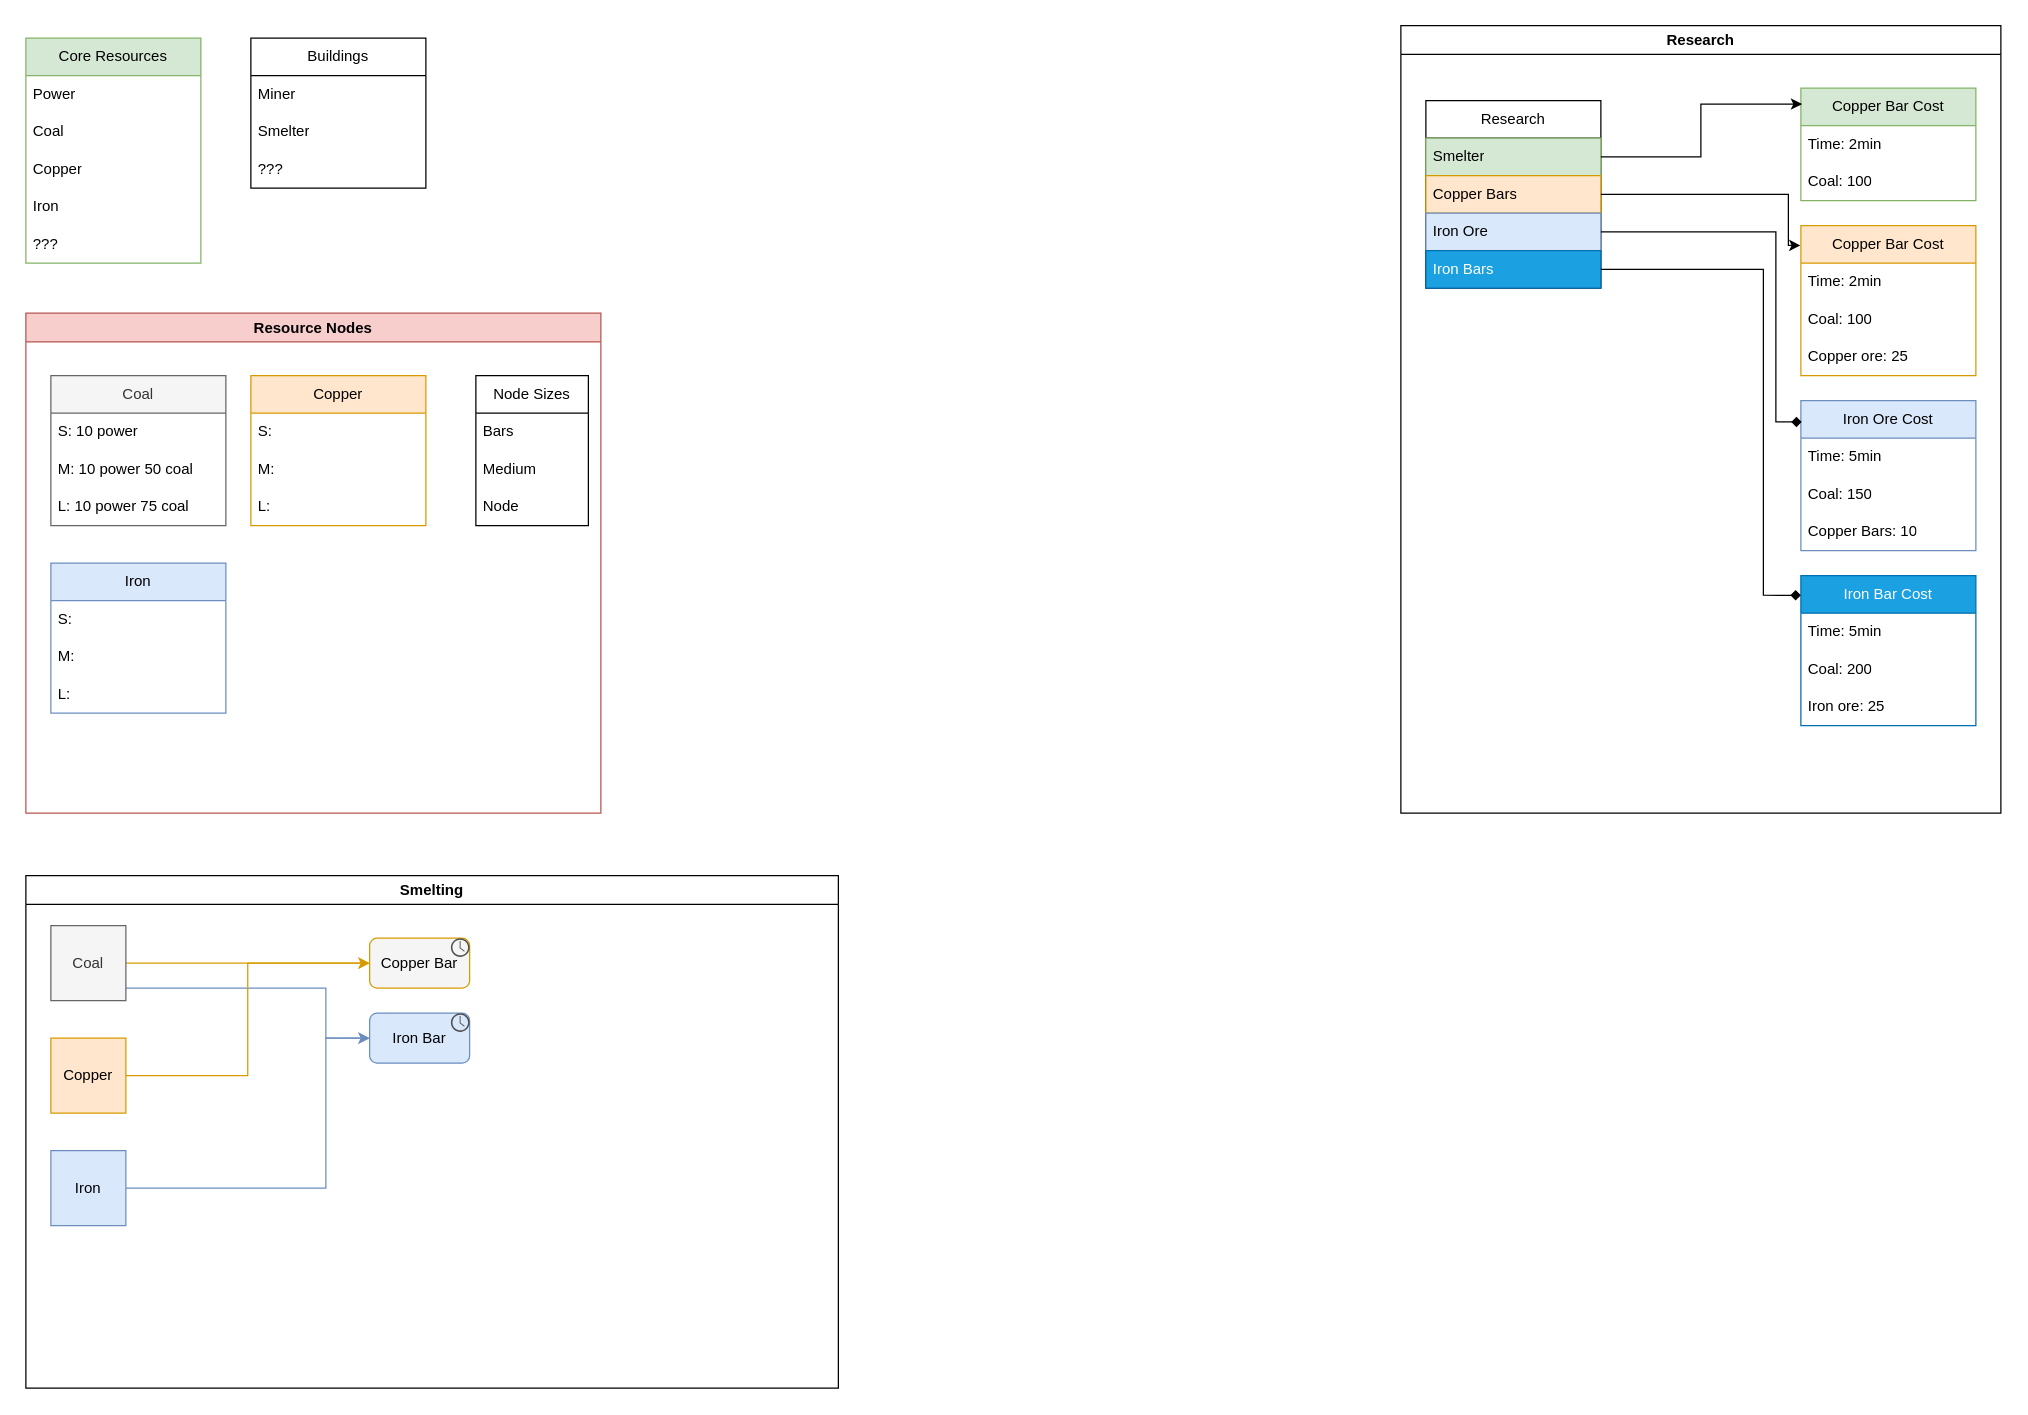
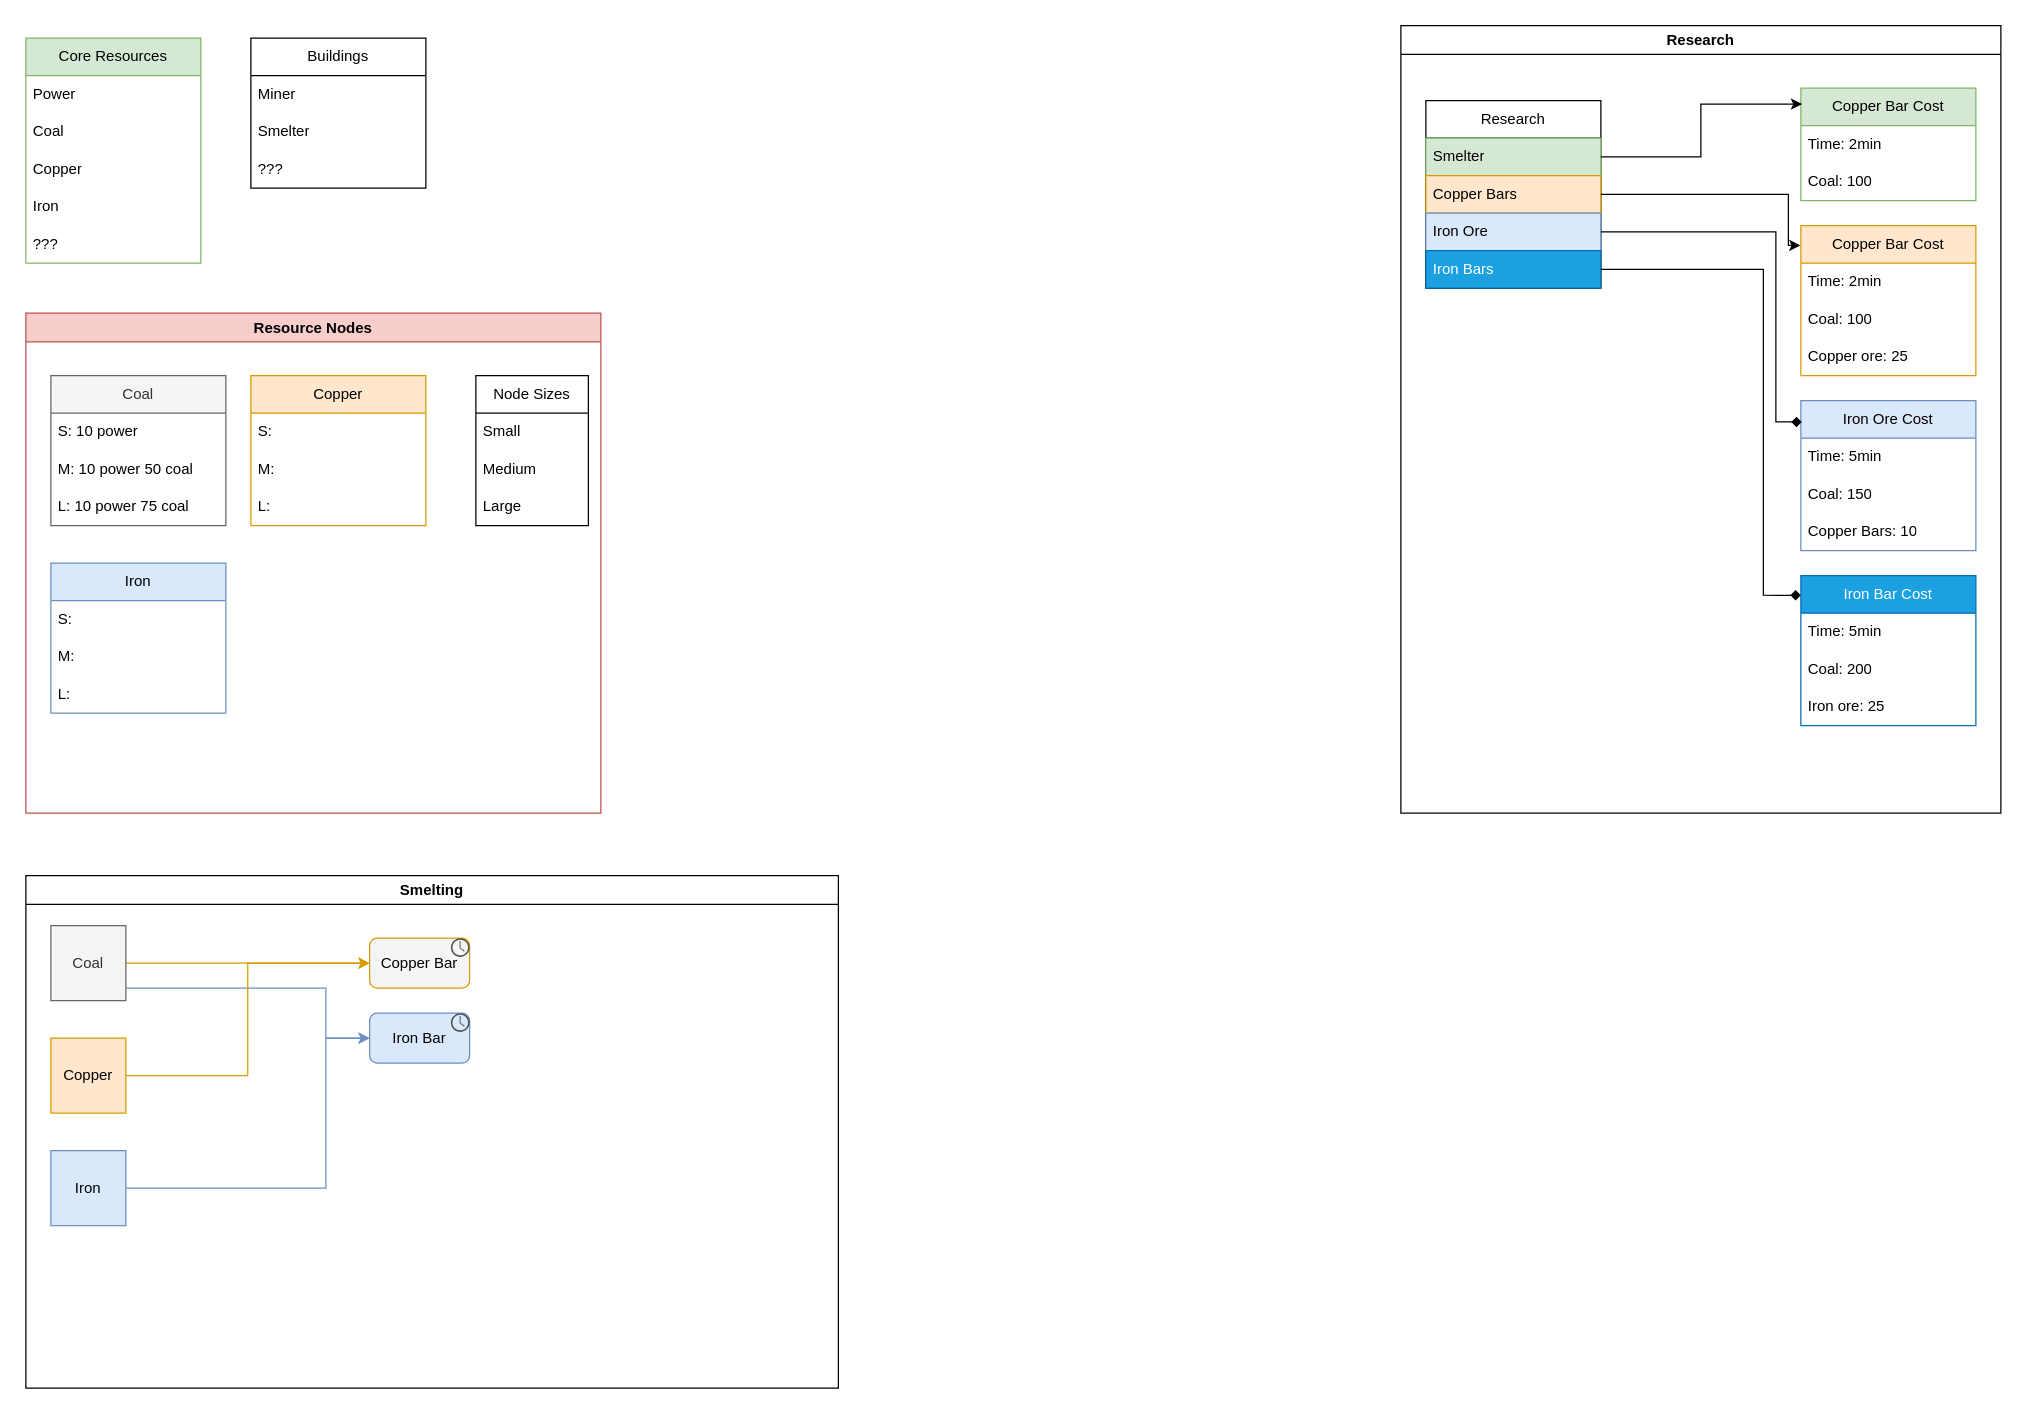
(500, 432) -> (500, 432)
(500, 507) -> (504, 507)
